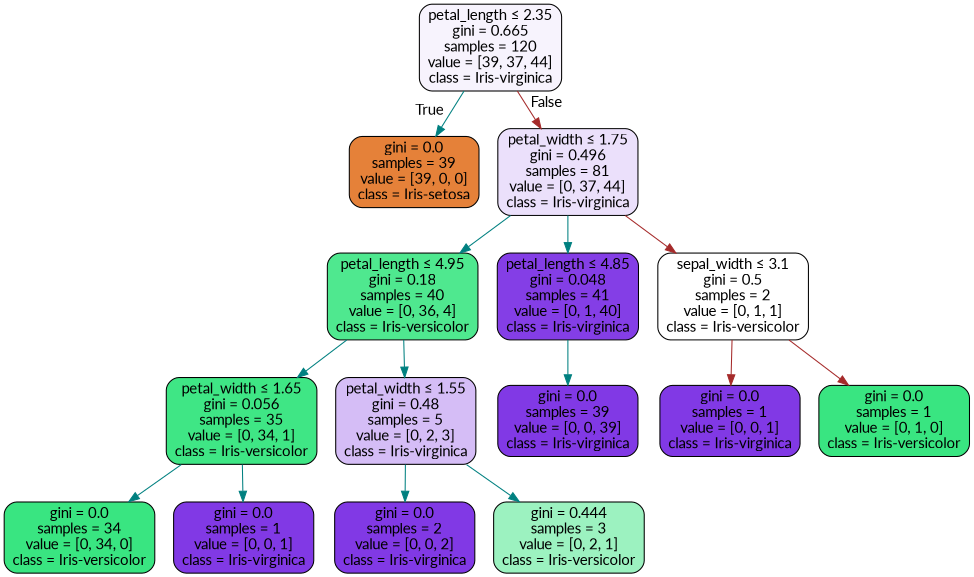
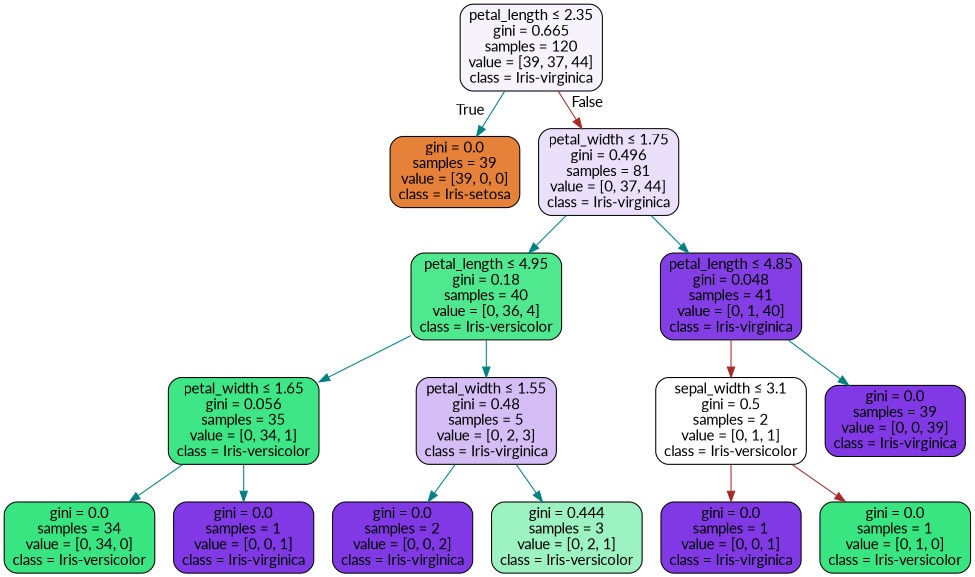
(646, 231) -> (731, 353)
